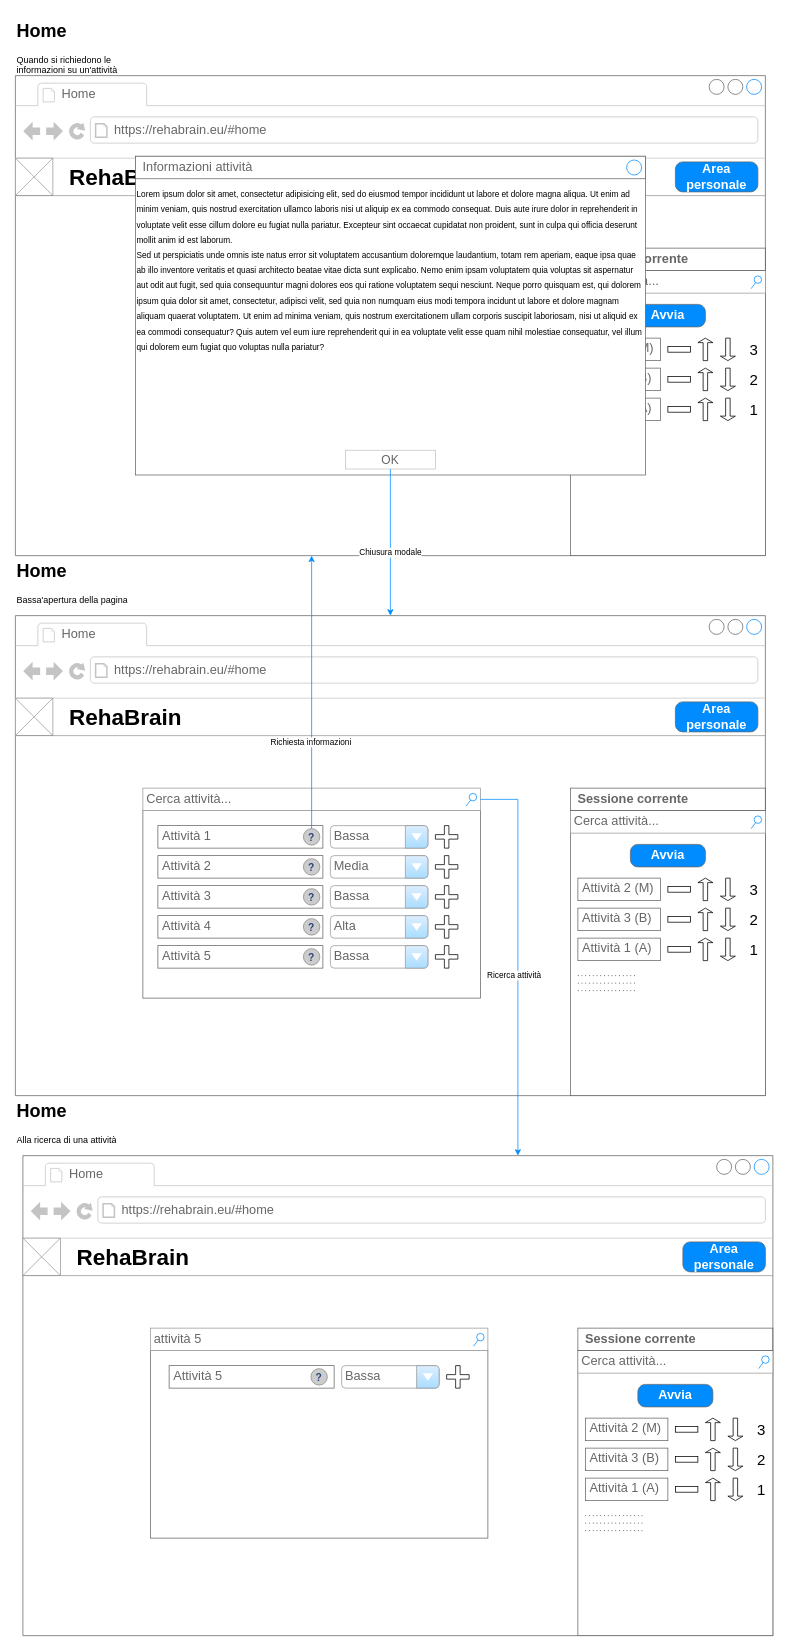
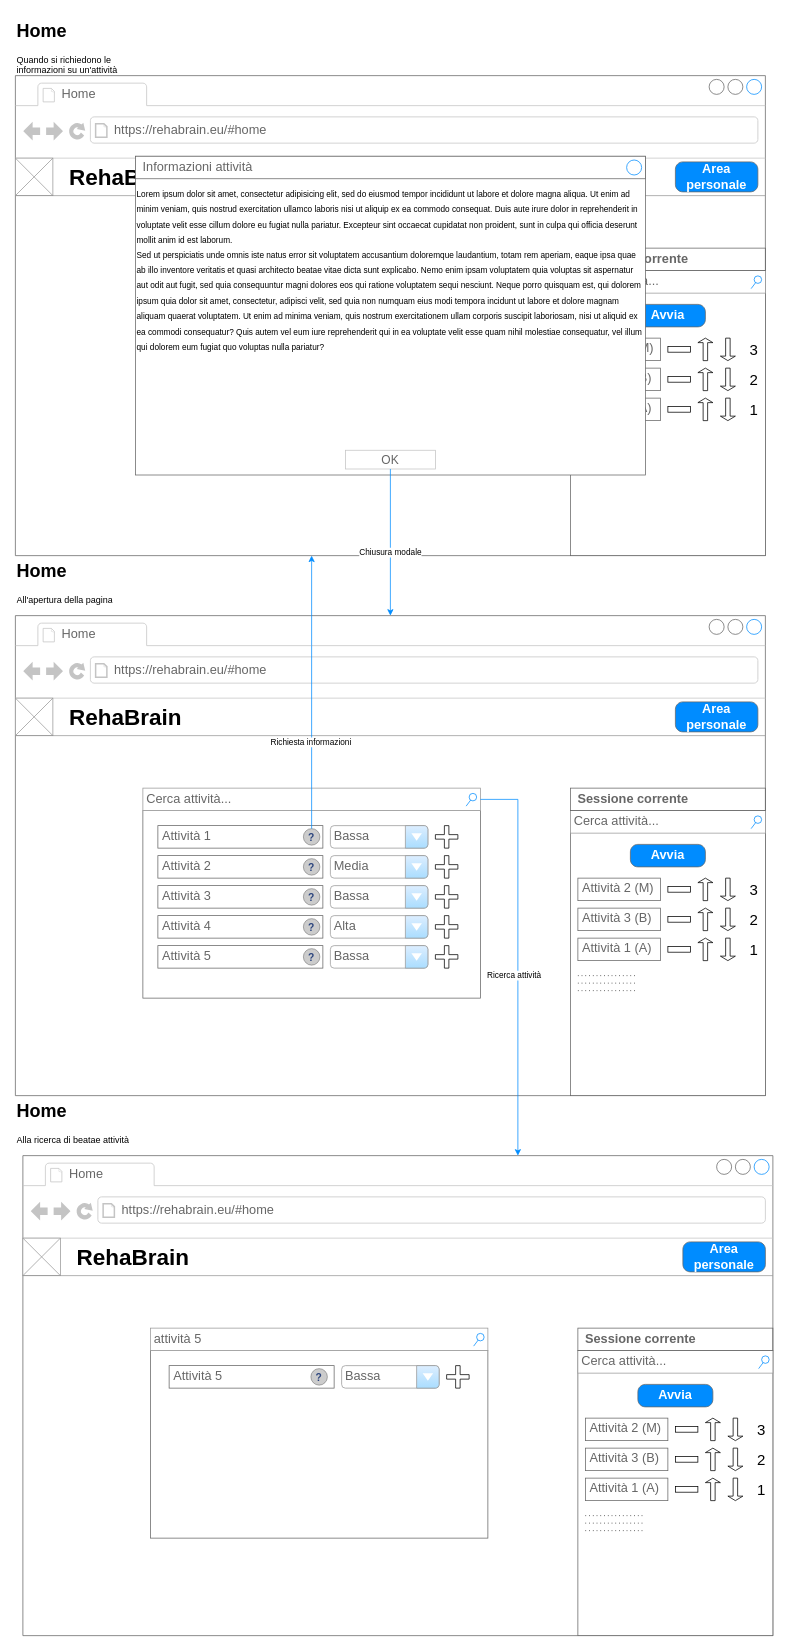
(78, 571) -> (71, 571)
(76, 1111) -> (83, 1111)
